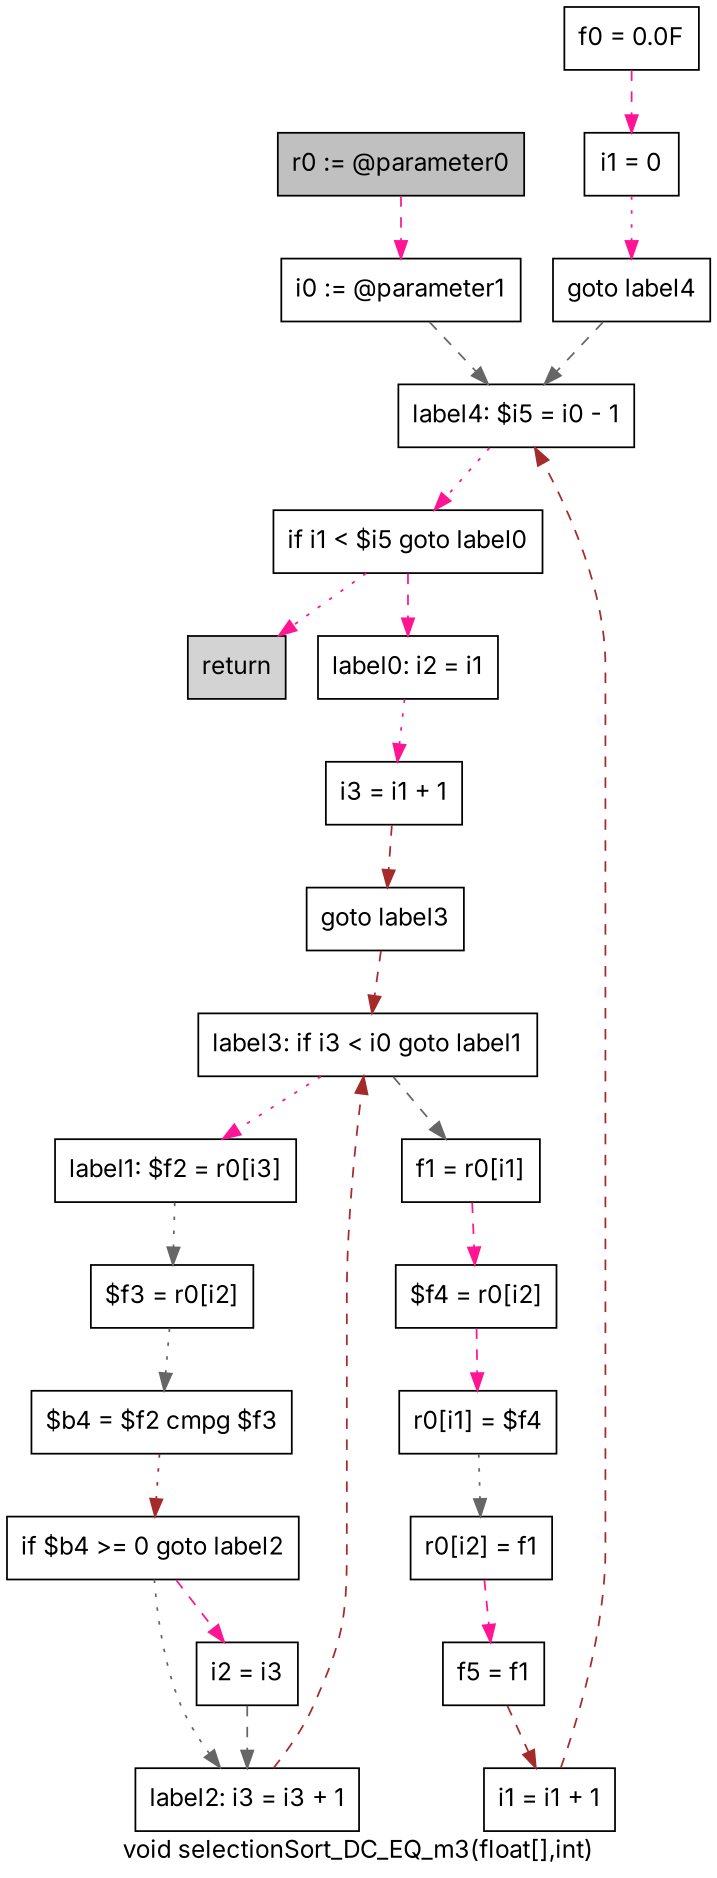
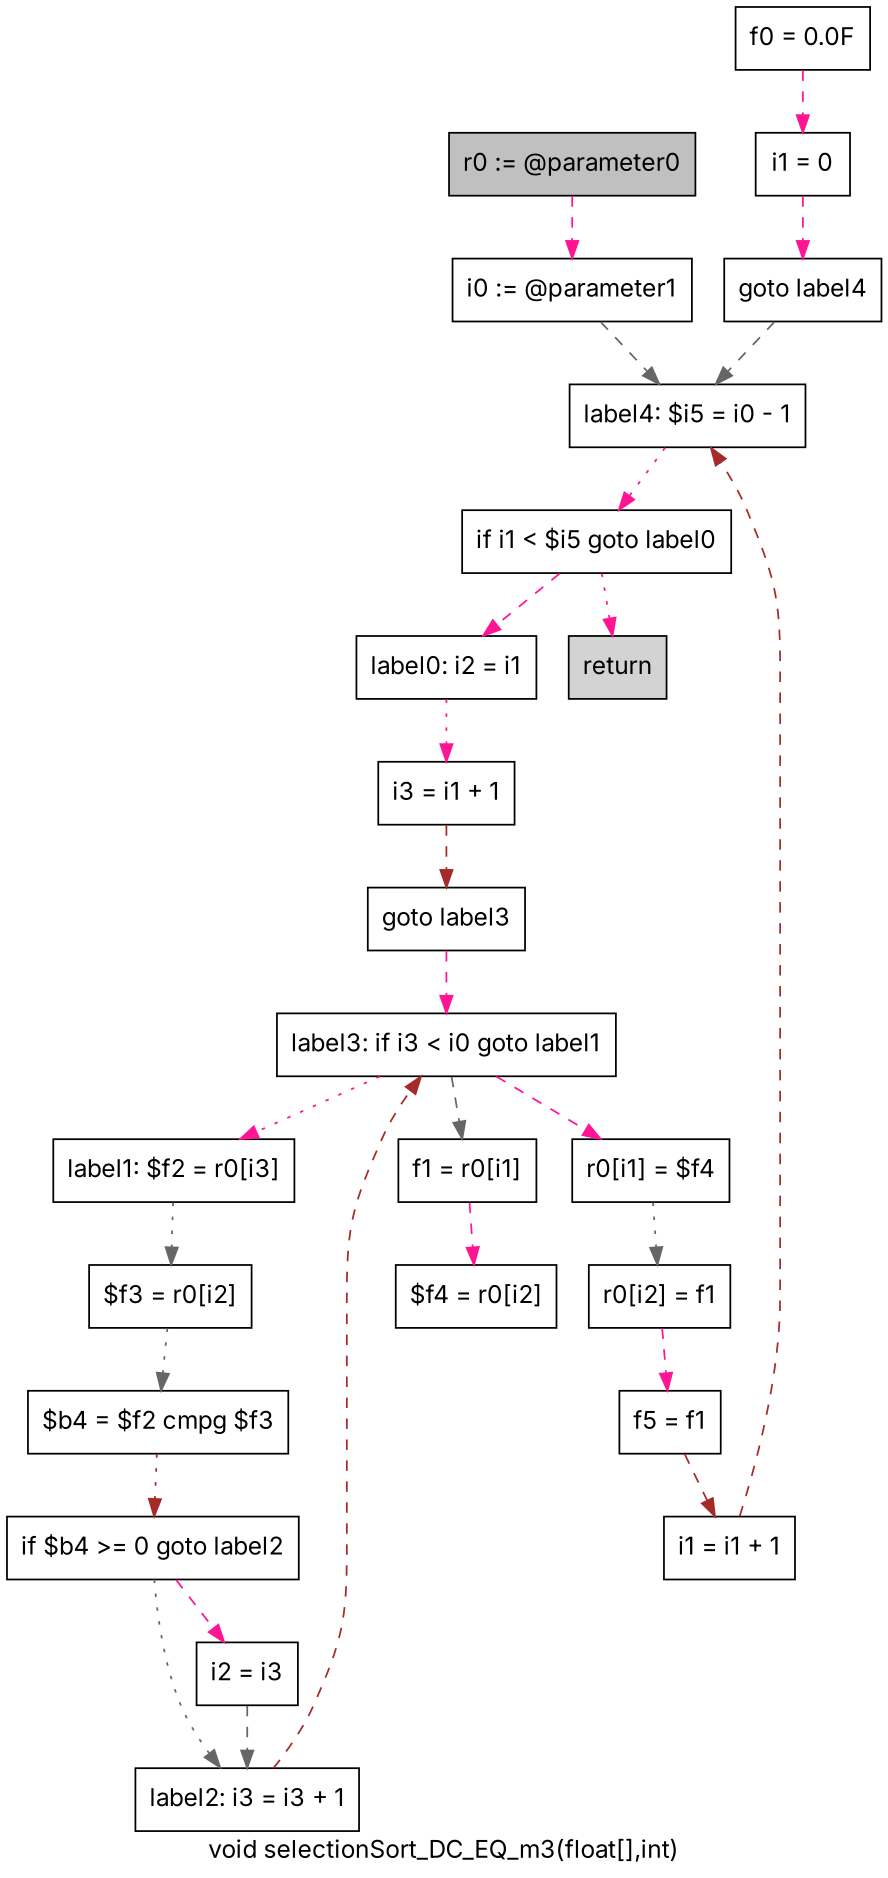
(632, 219) -> (803, 219)
(378, 973) -> (446, 973)
(477, 1351) -> (541, 1103)
